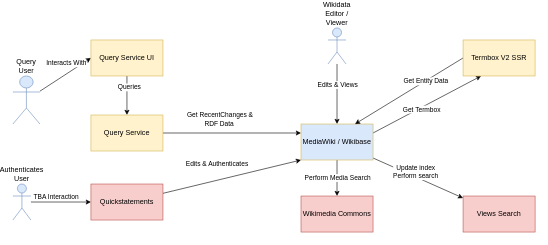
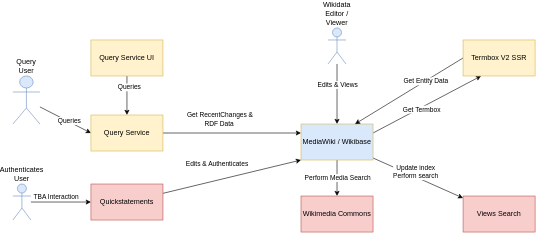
(63, 76) -> none
none -> (70, 122)
